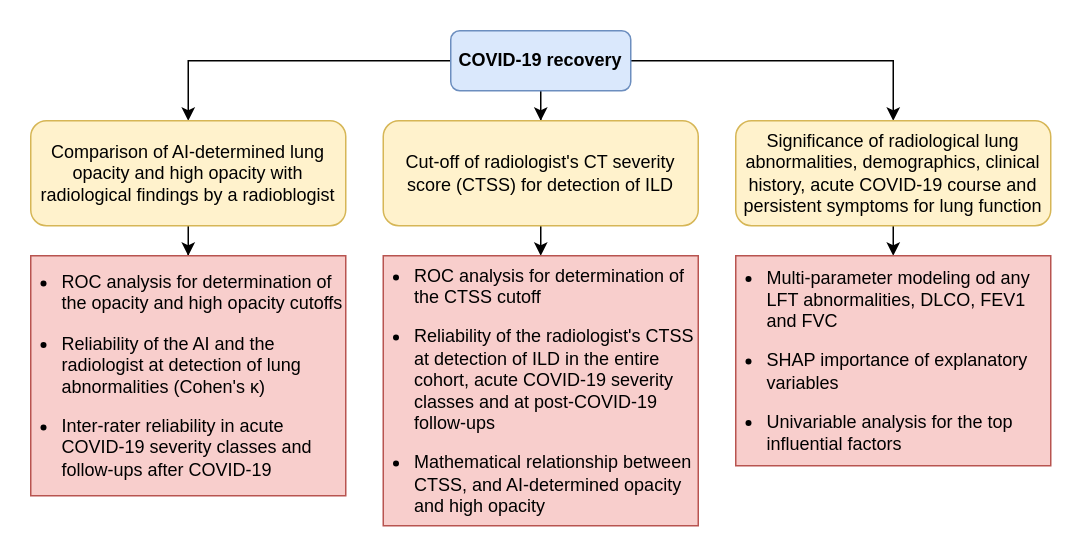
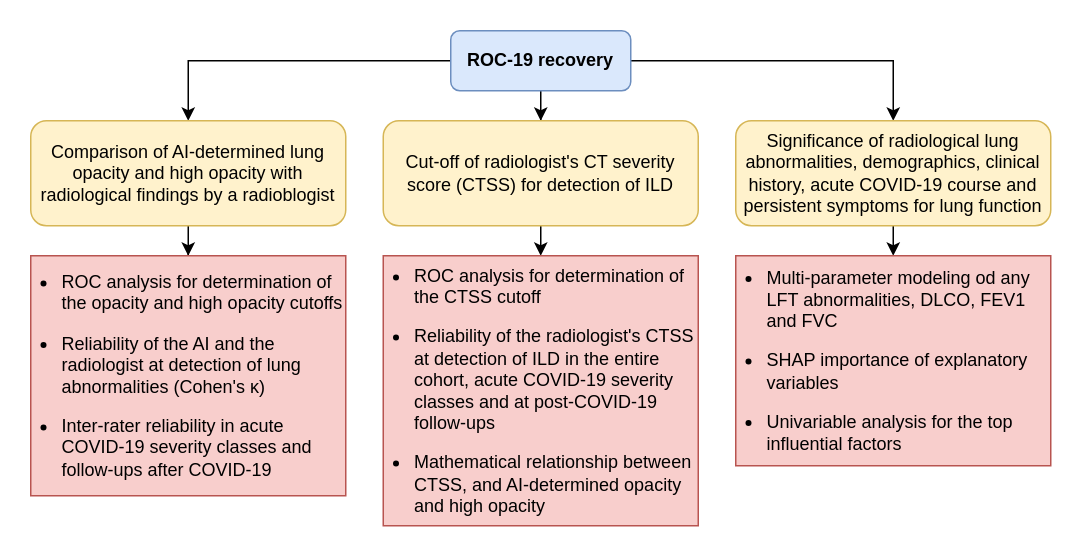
(541, 61) -> (541, 61)
